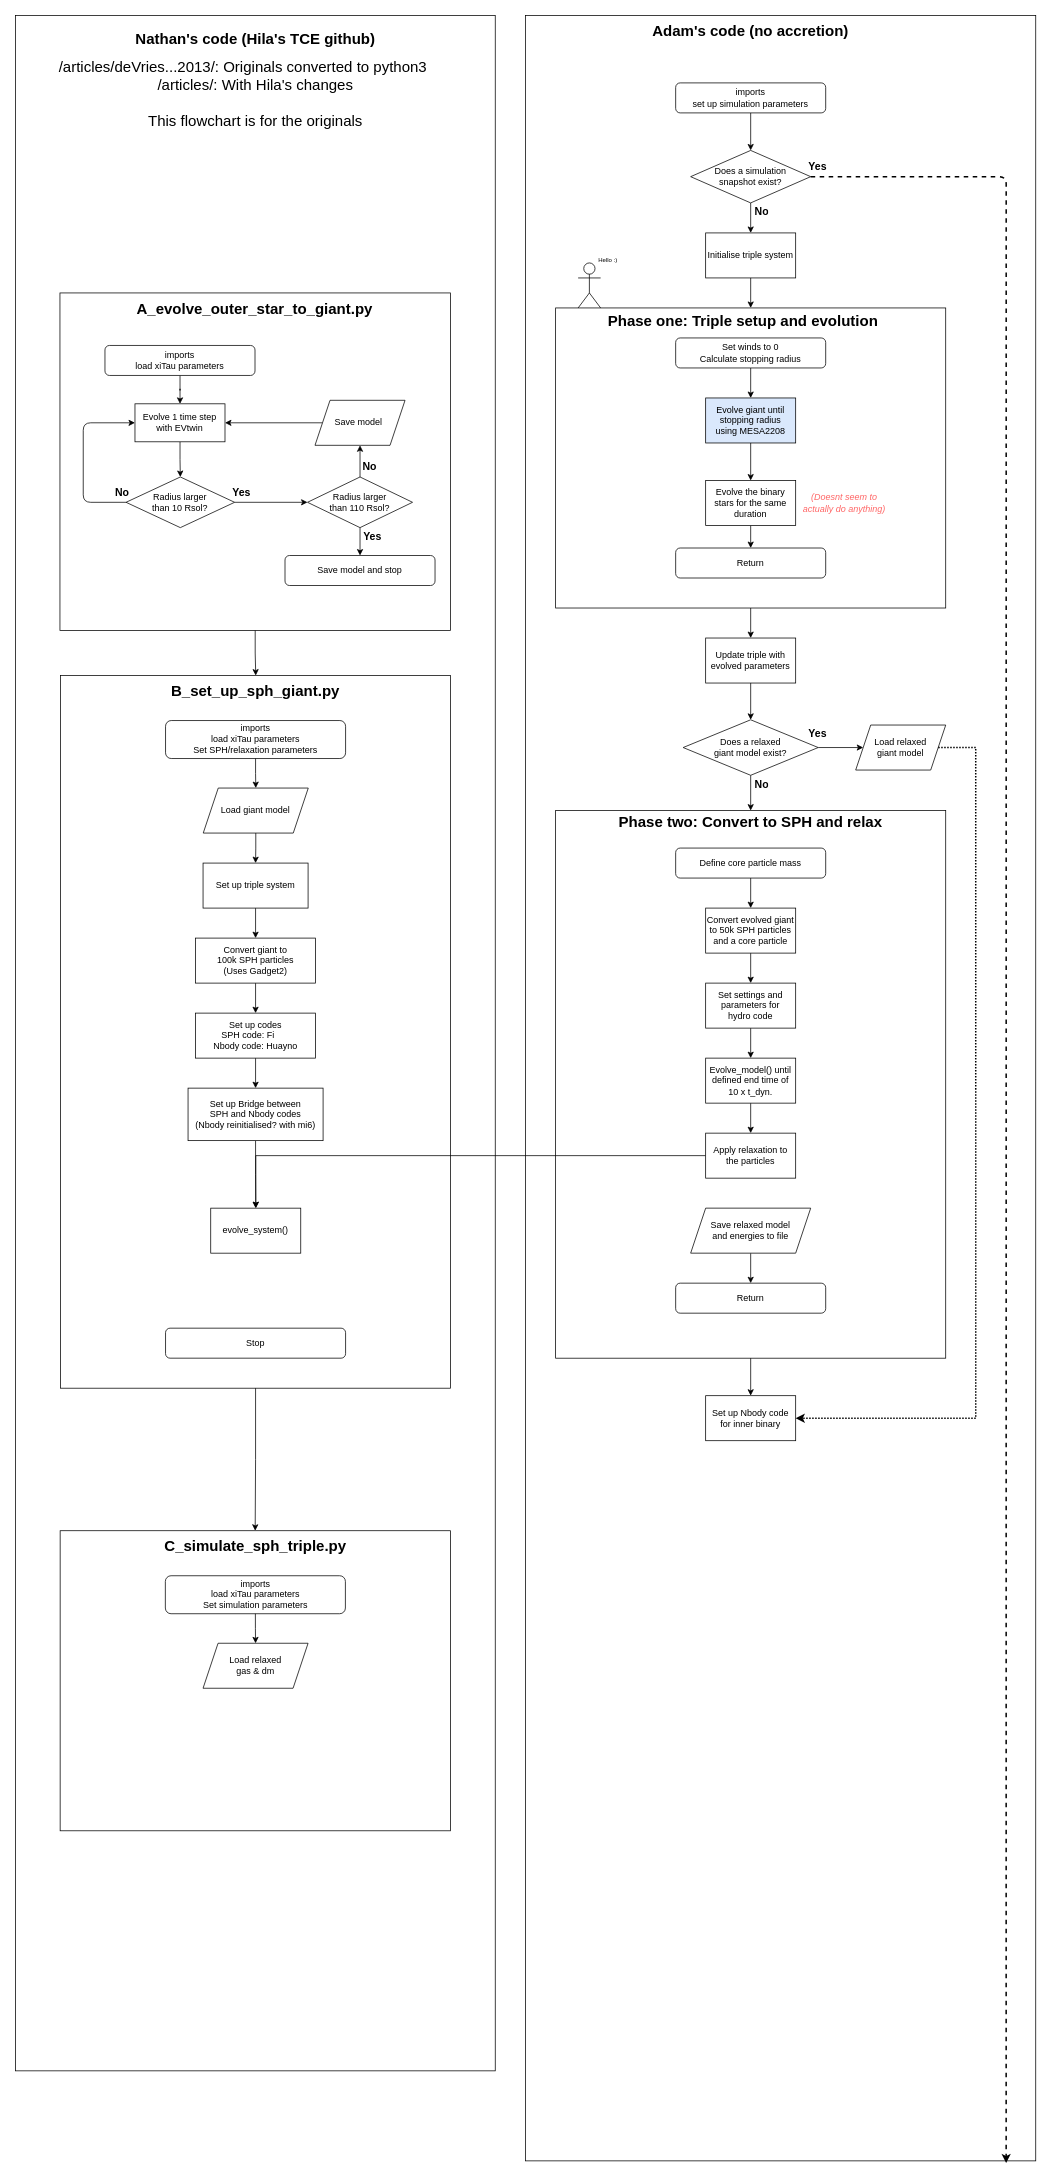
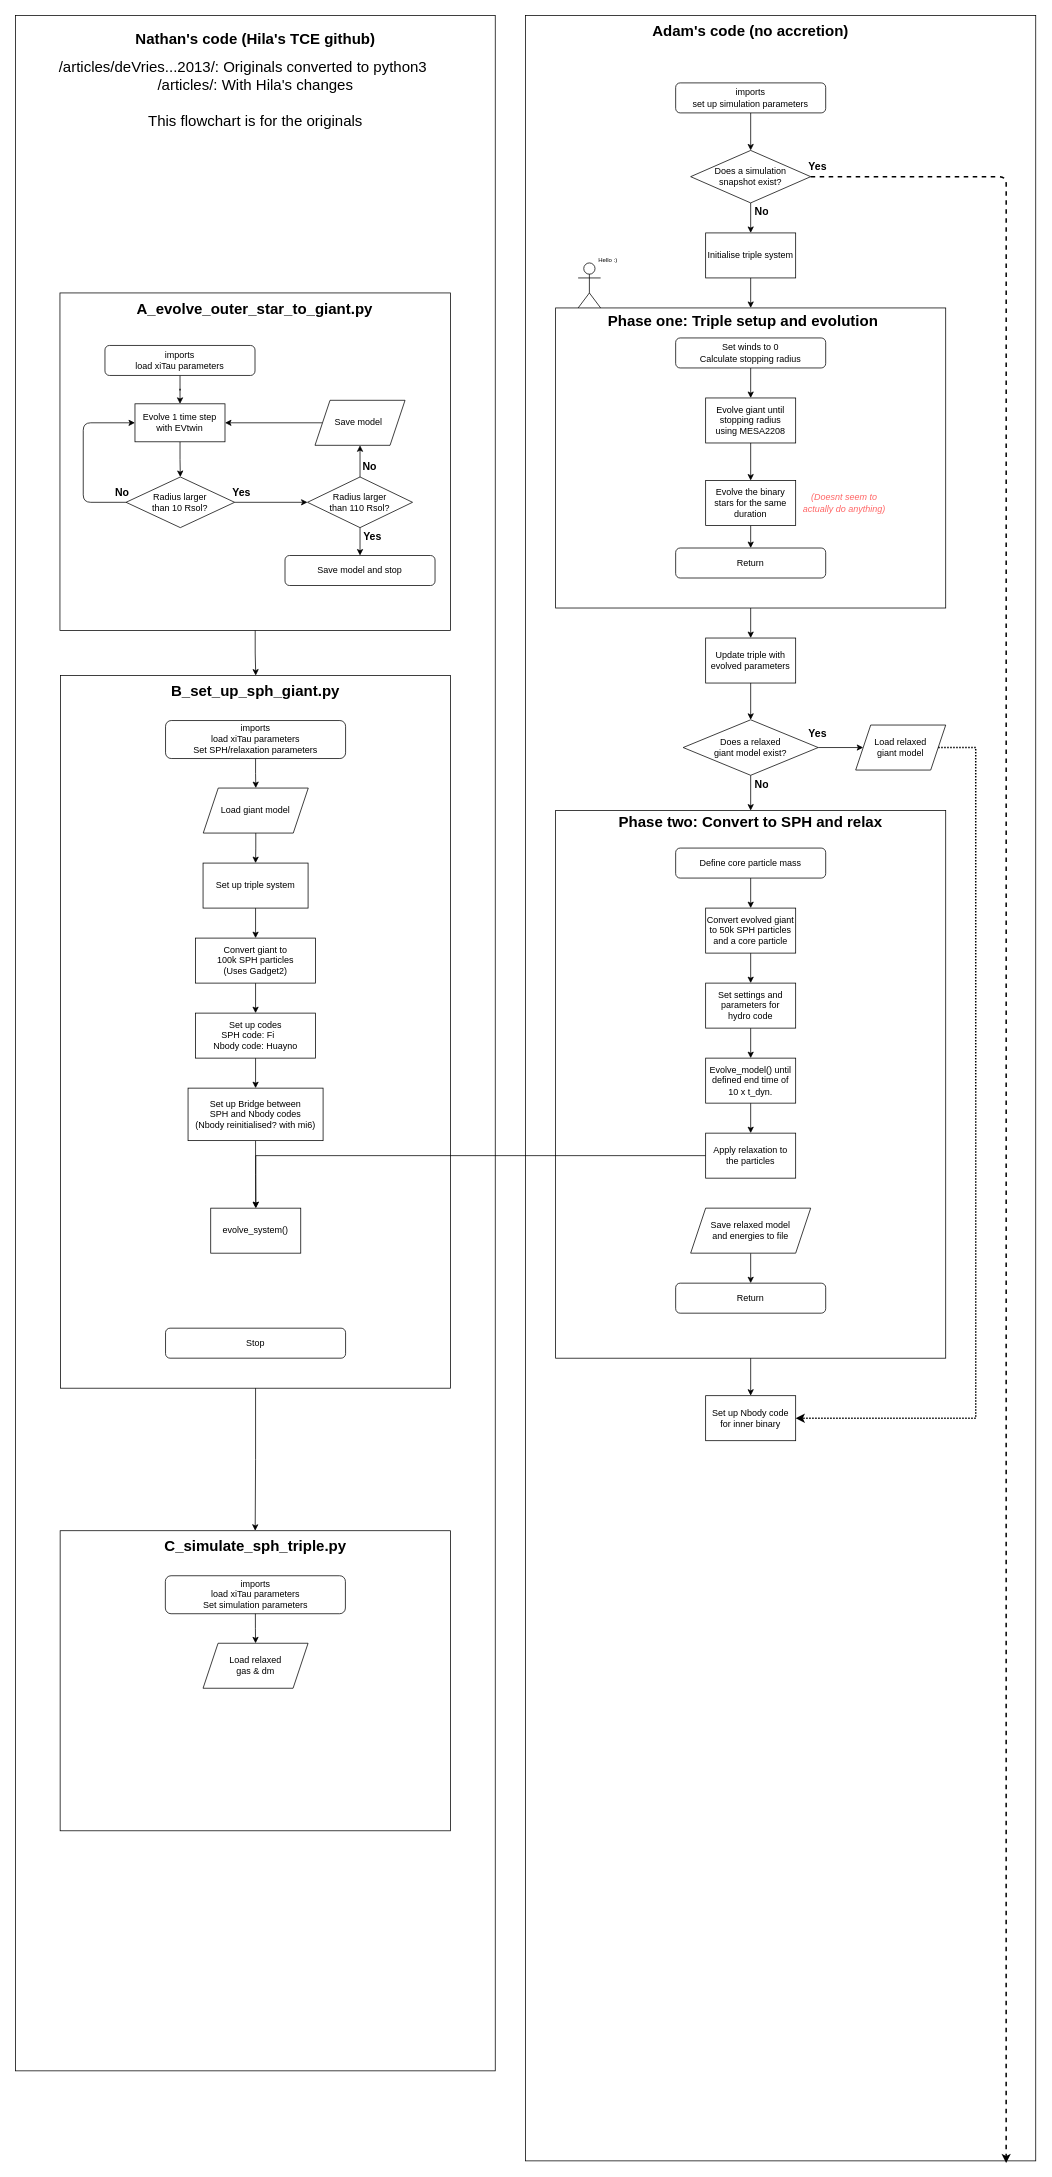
(750, 420) -> (750, 420)
